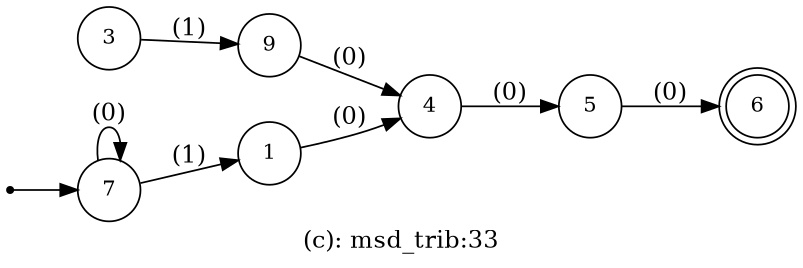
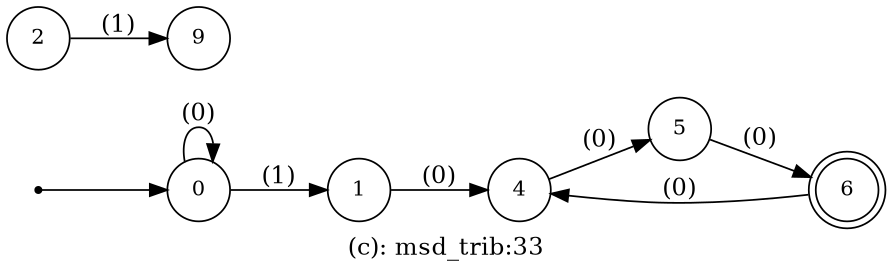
(109, 38) -> (38, 38)
(341, 73) -> (689, 203)
(109, 190) -> (199, 190)
